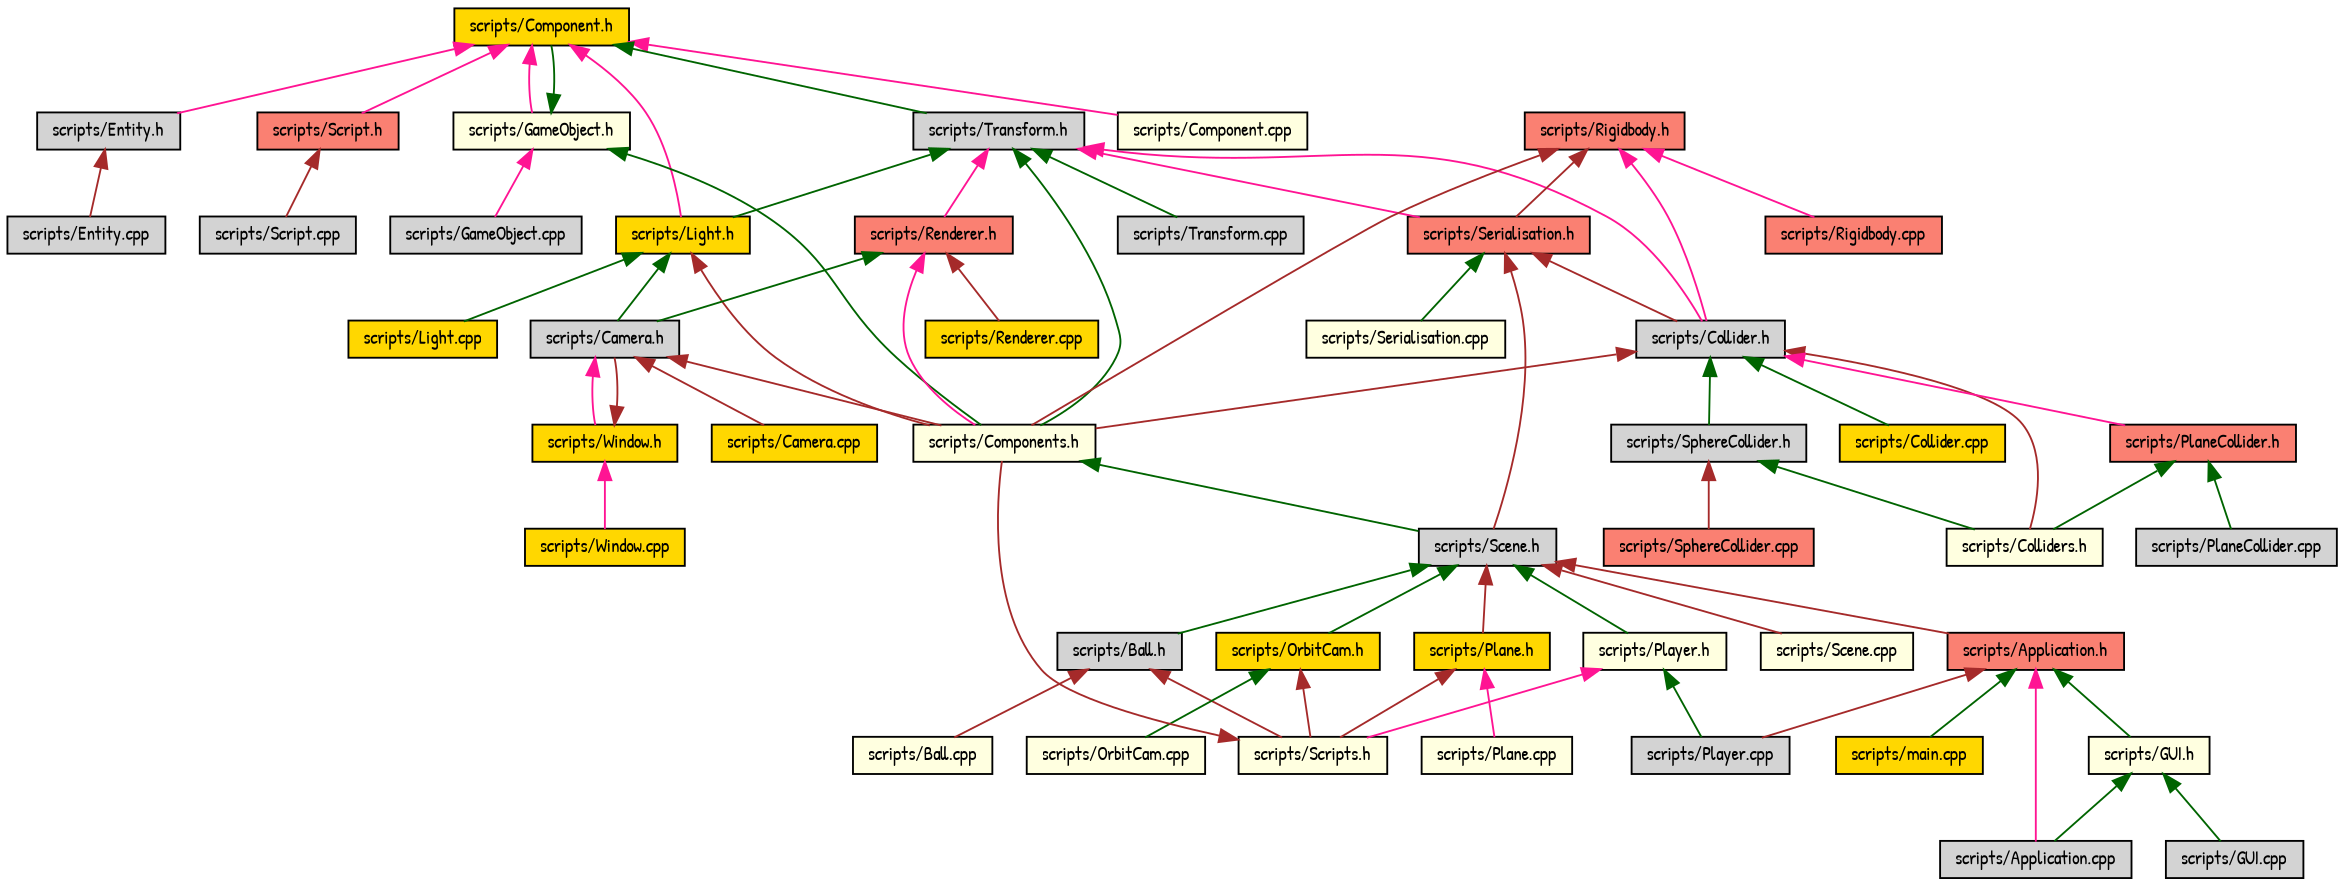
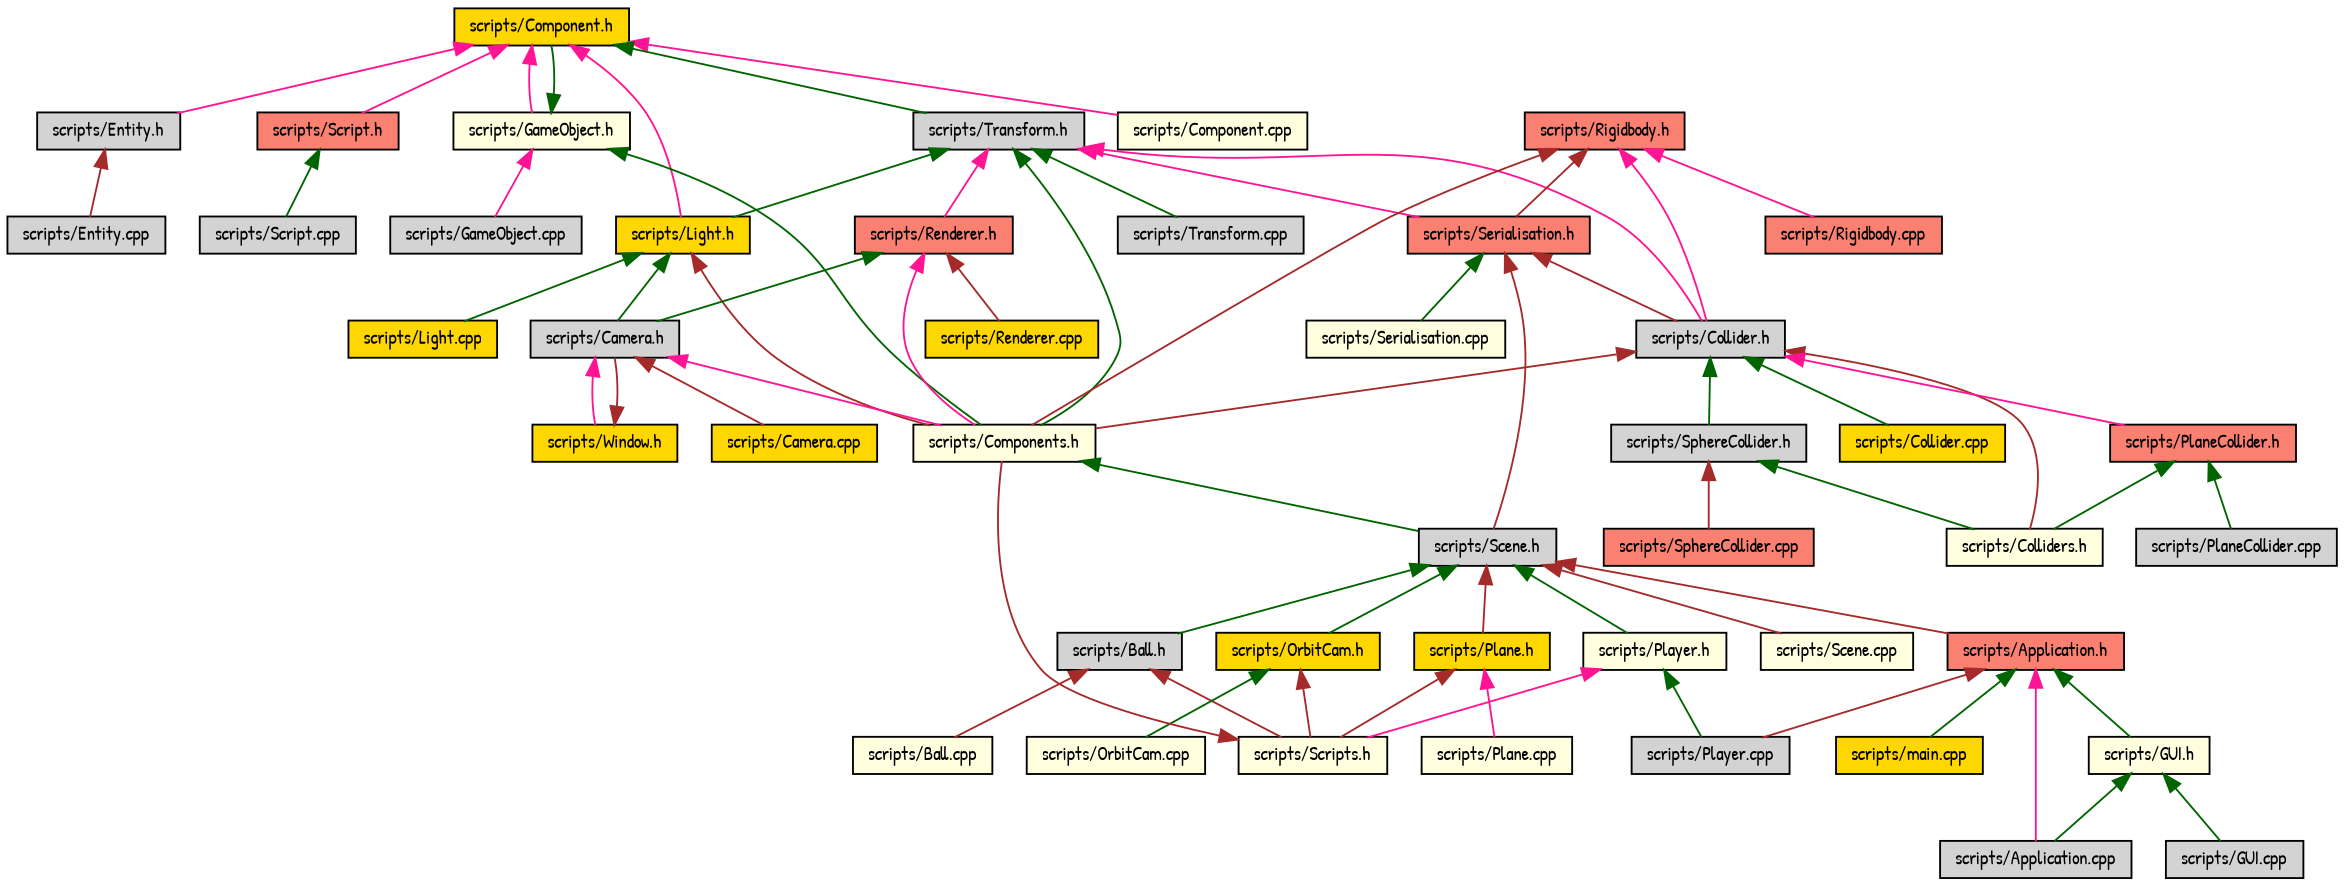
(299, 192) -> (299, 192)
(808, 392) -> (808, 392)
(605, 547) -> none
